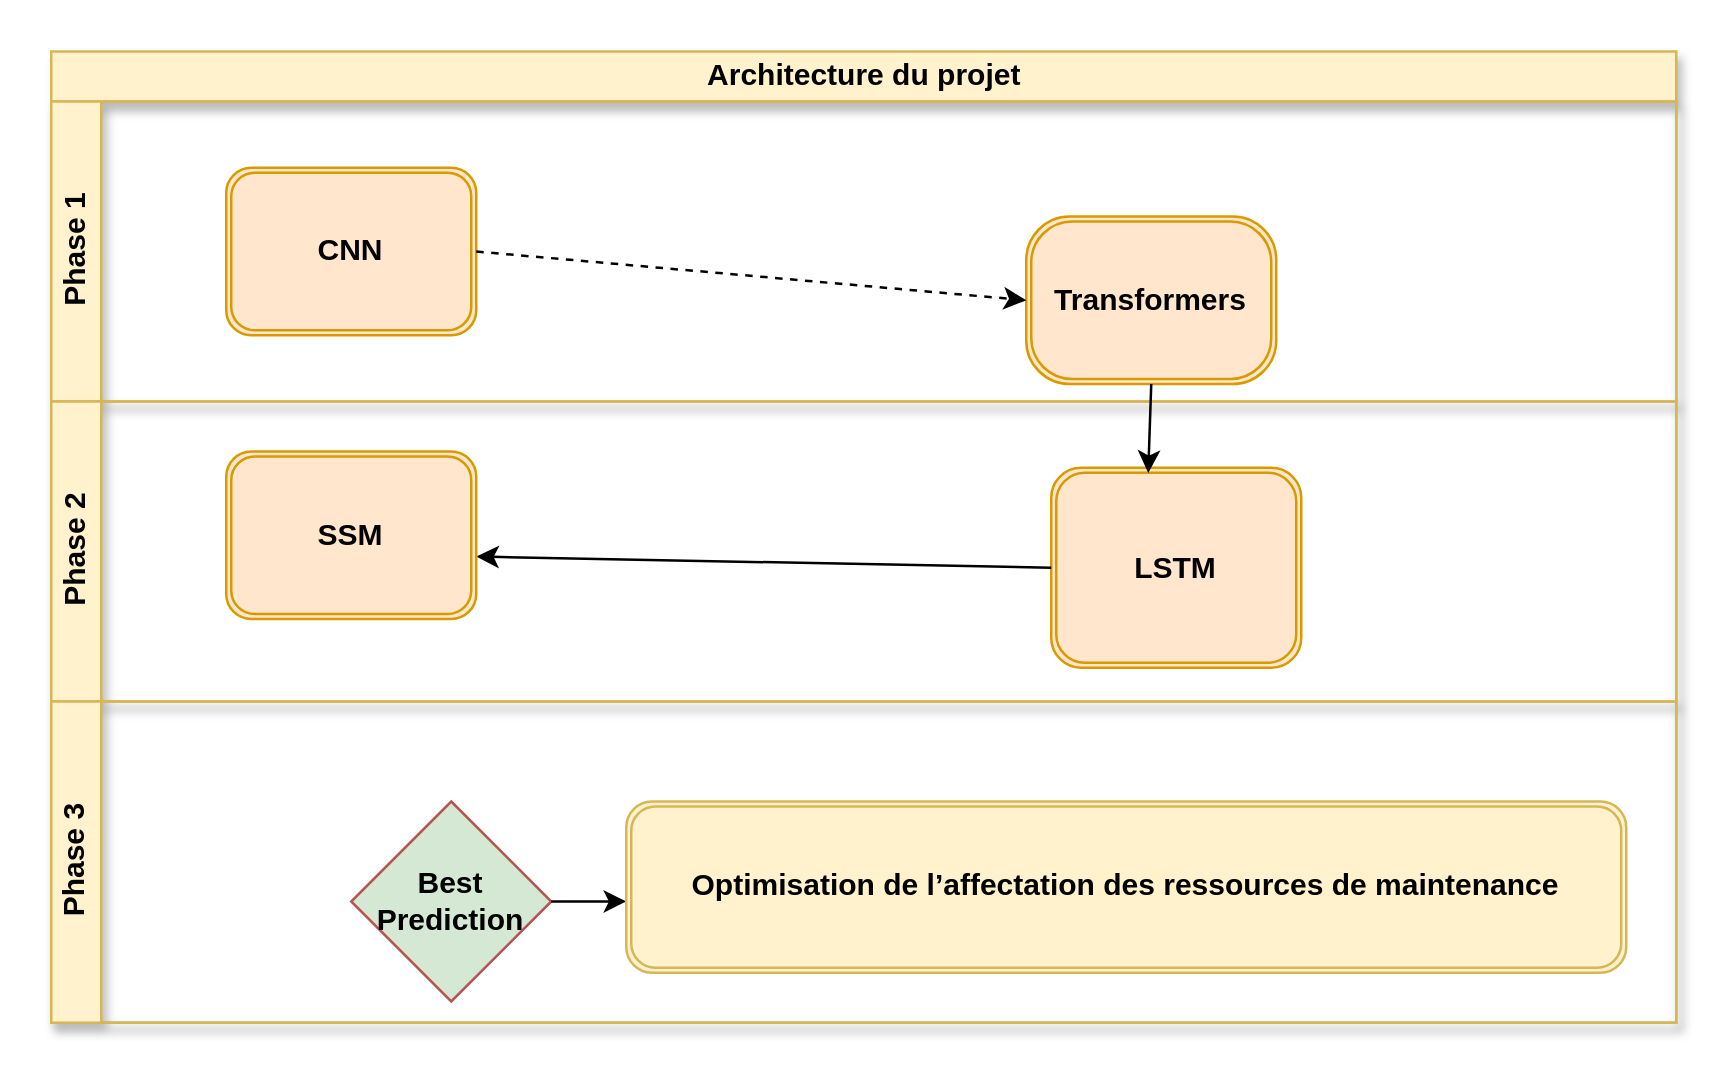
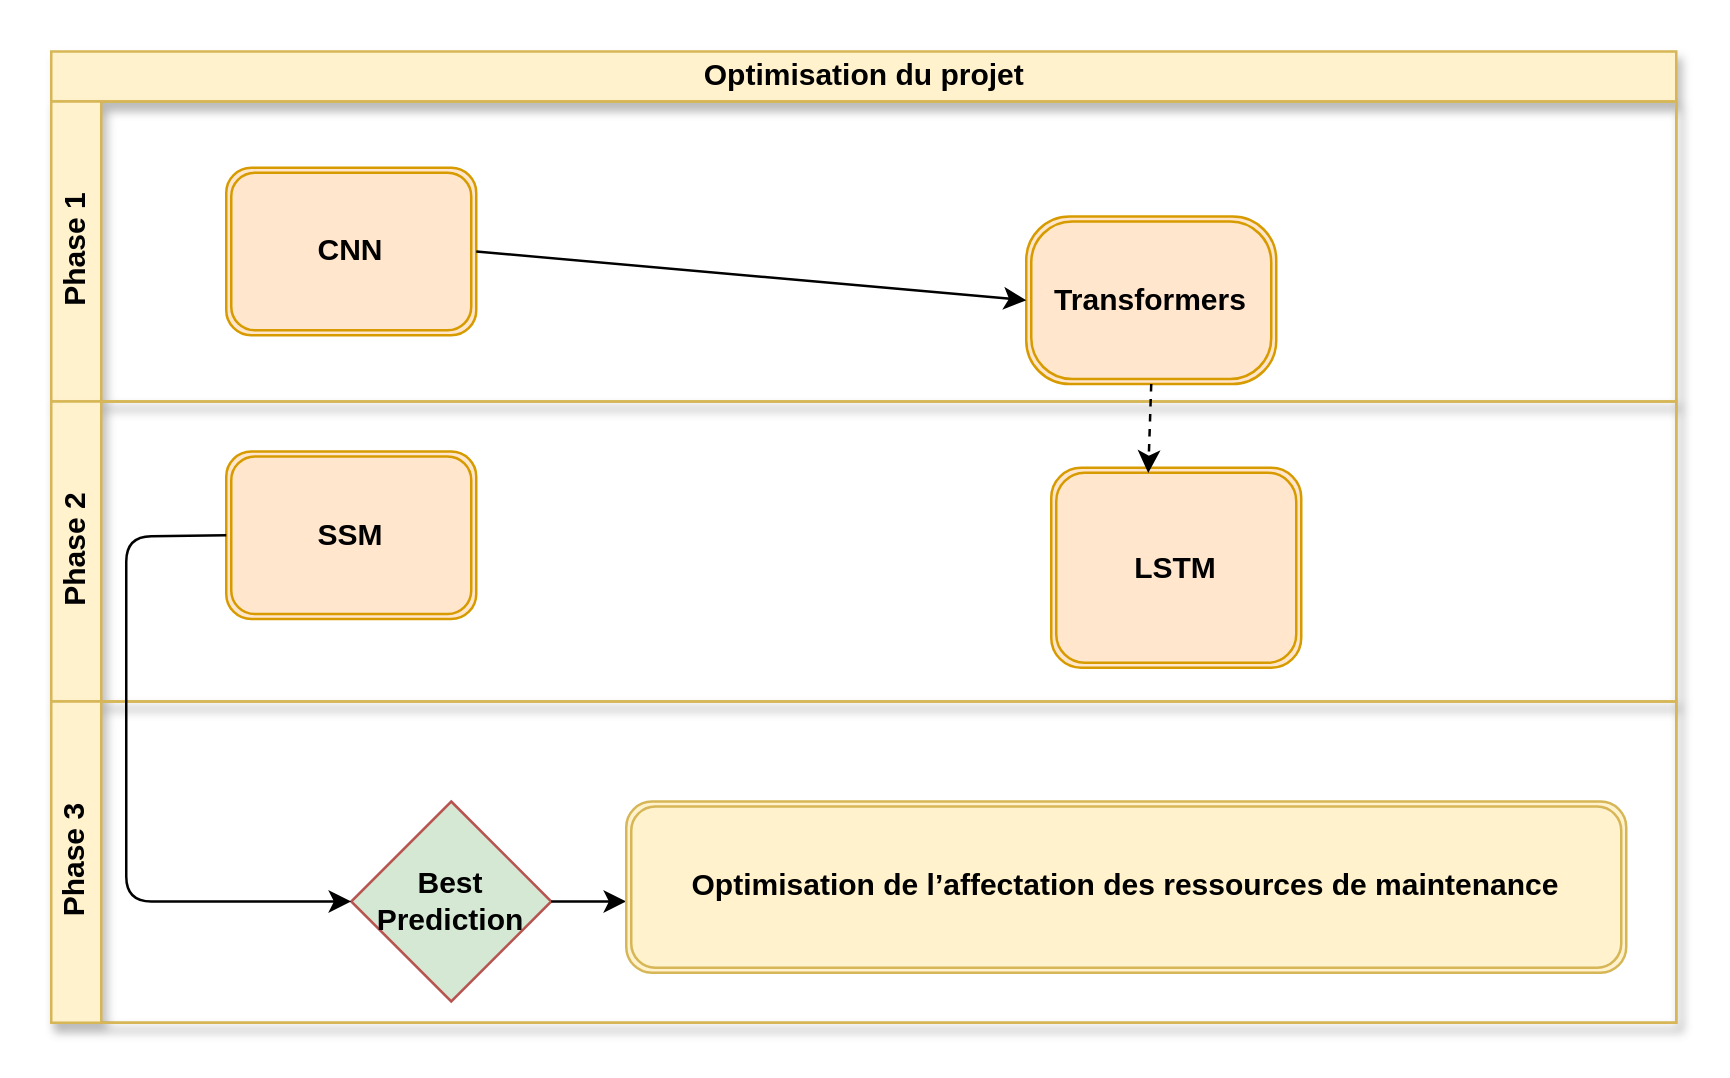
(865, 76) -> (865, 76)
(746, 275) -> (746, 275)
(1150, 430) -> (1150, 430)
(772, 562) -> none
none -> (140, 899)
